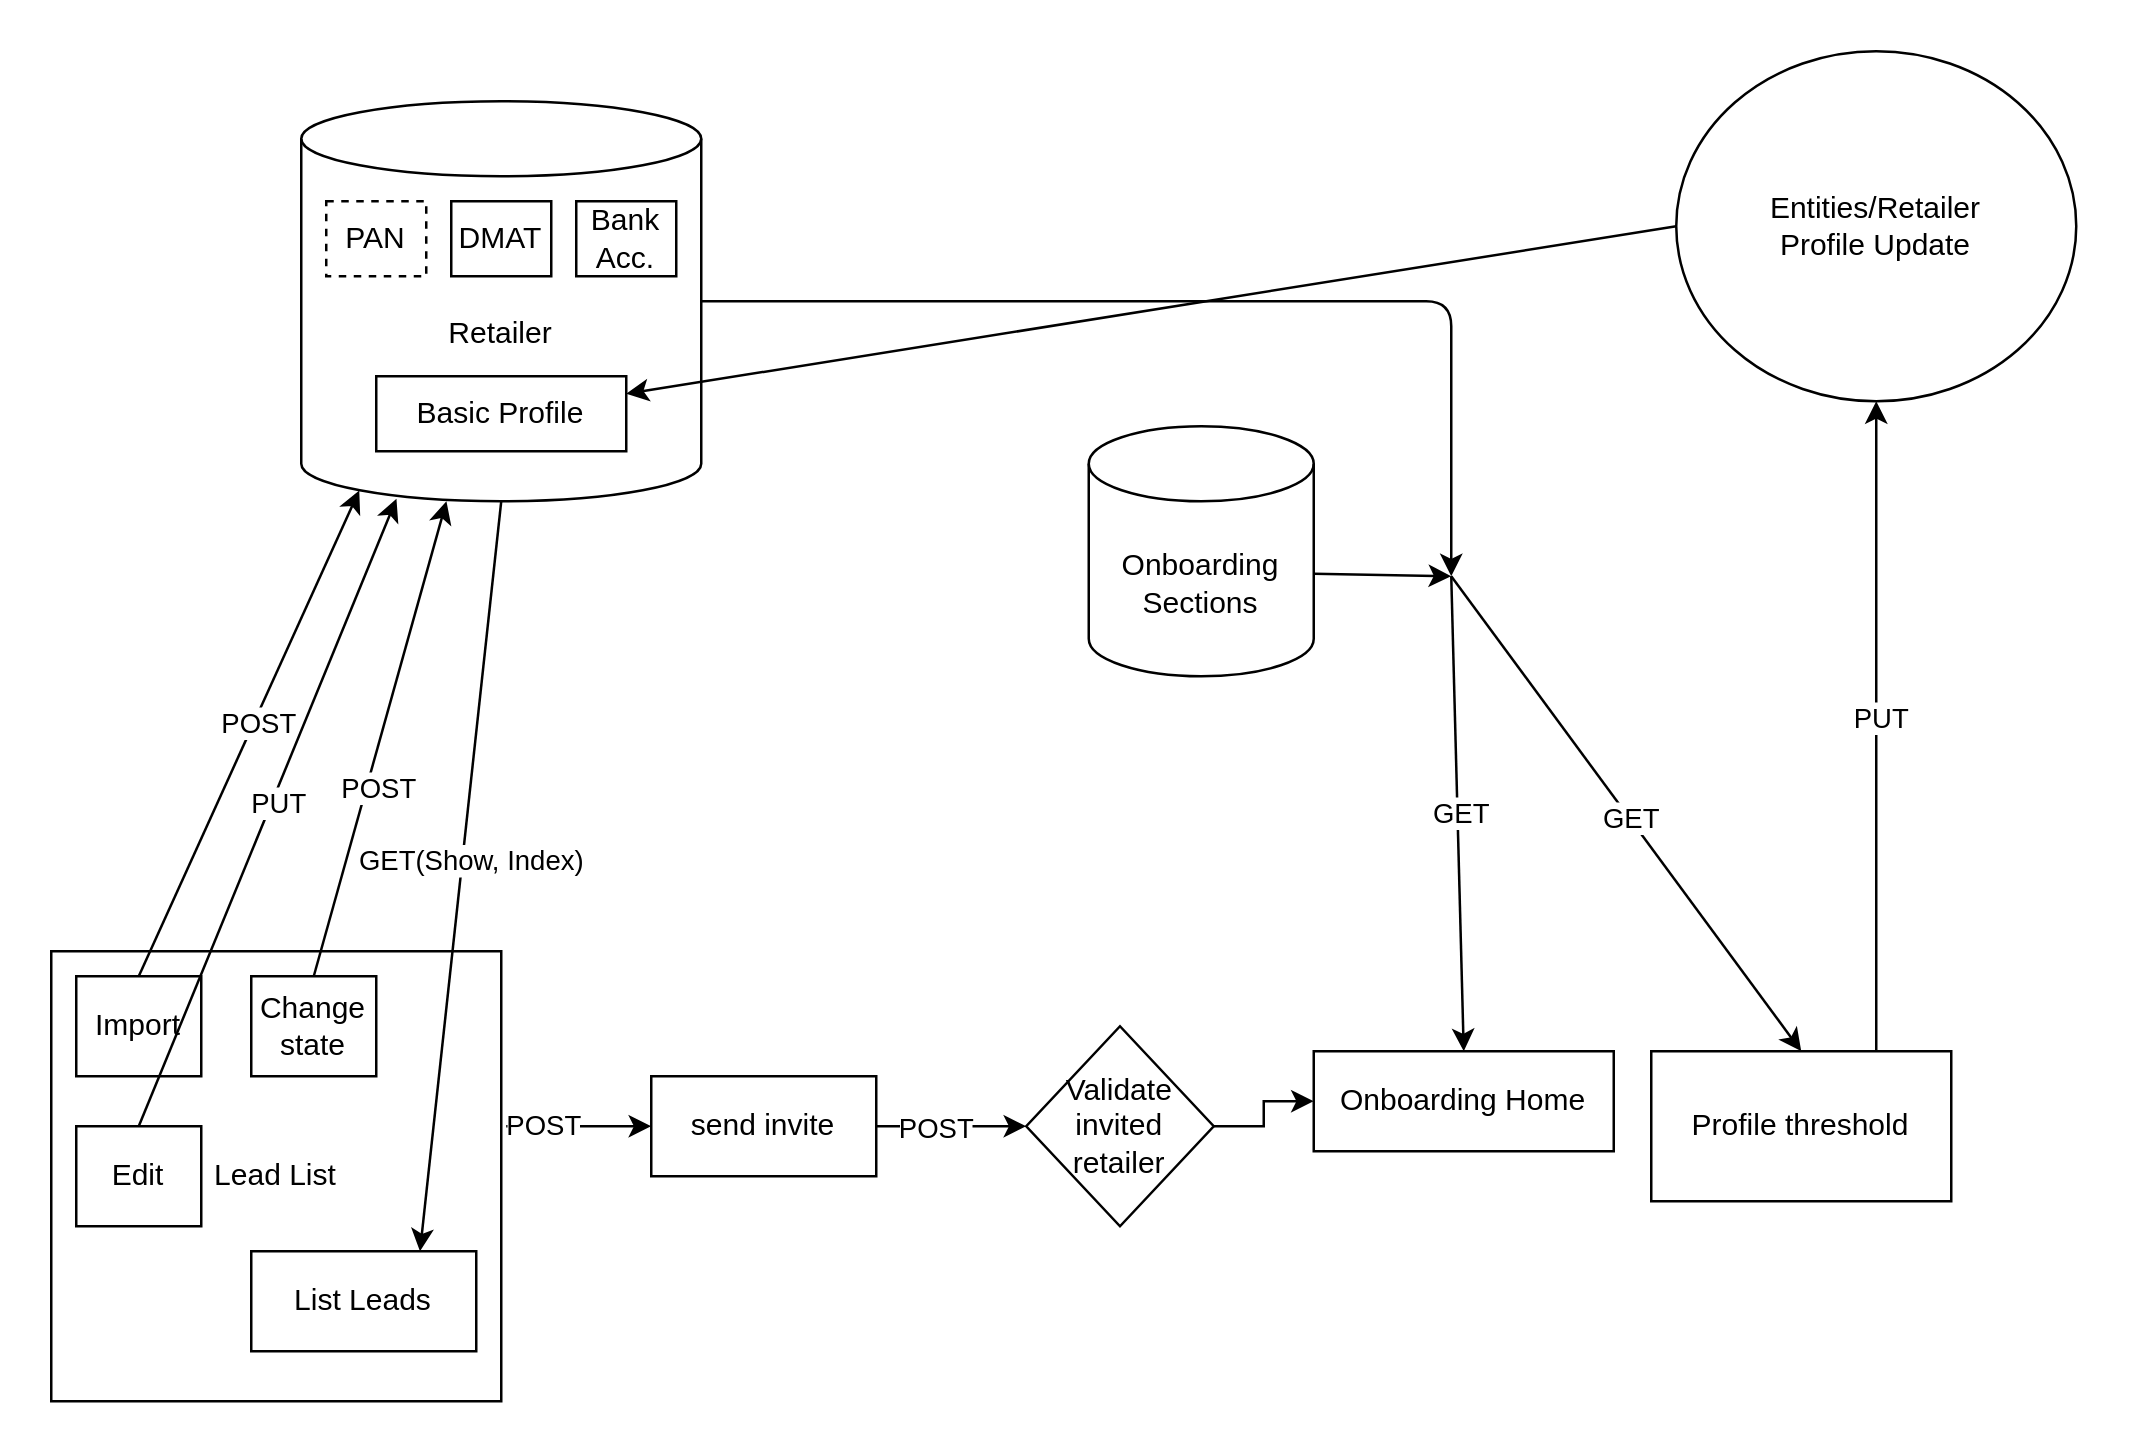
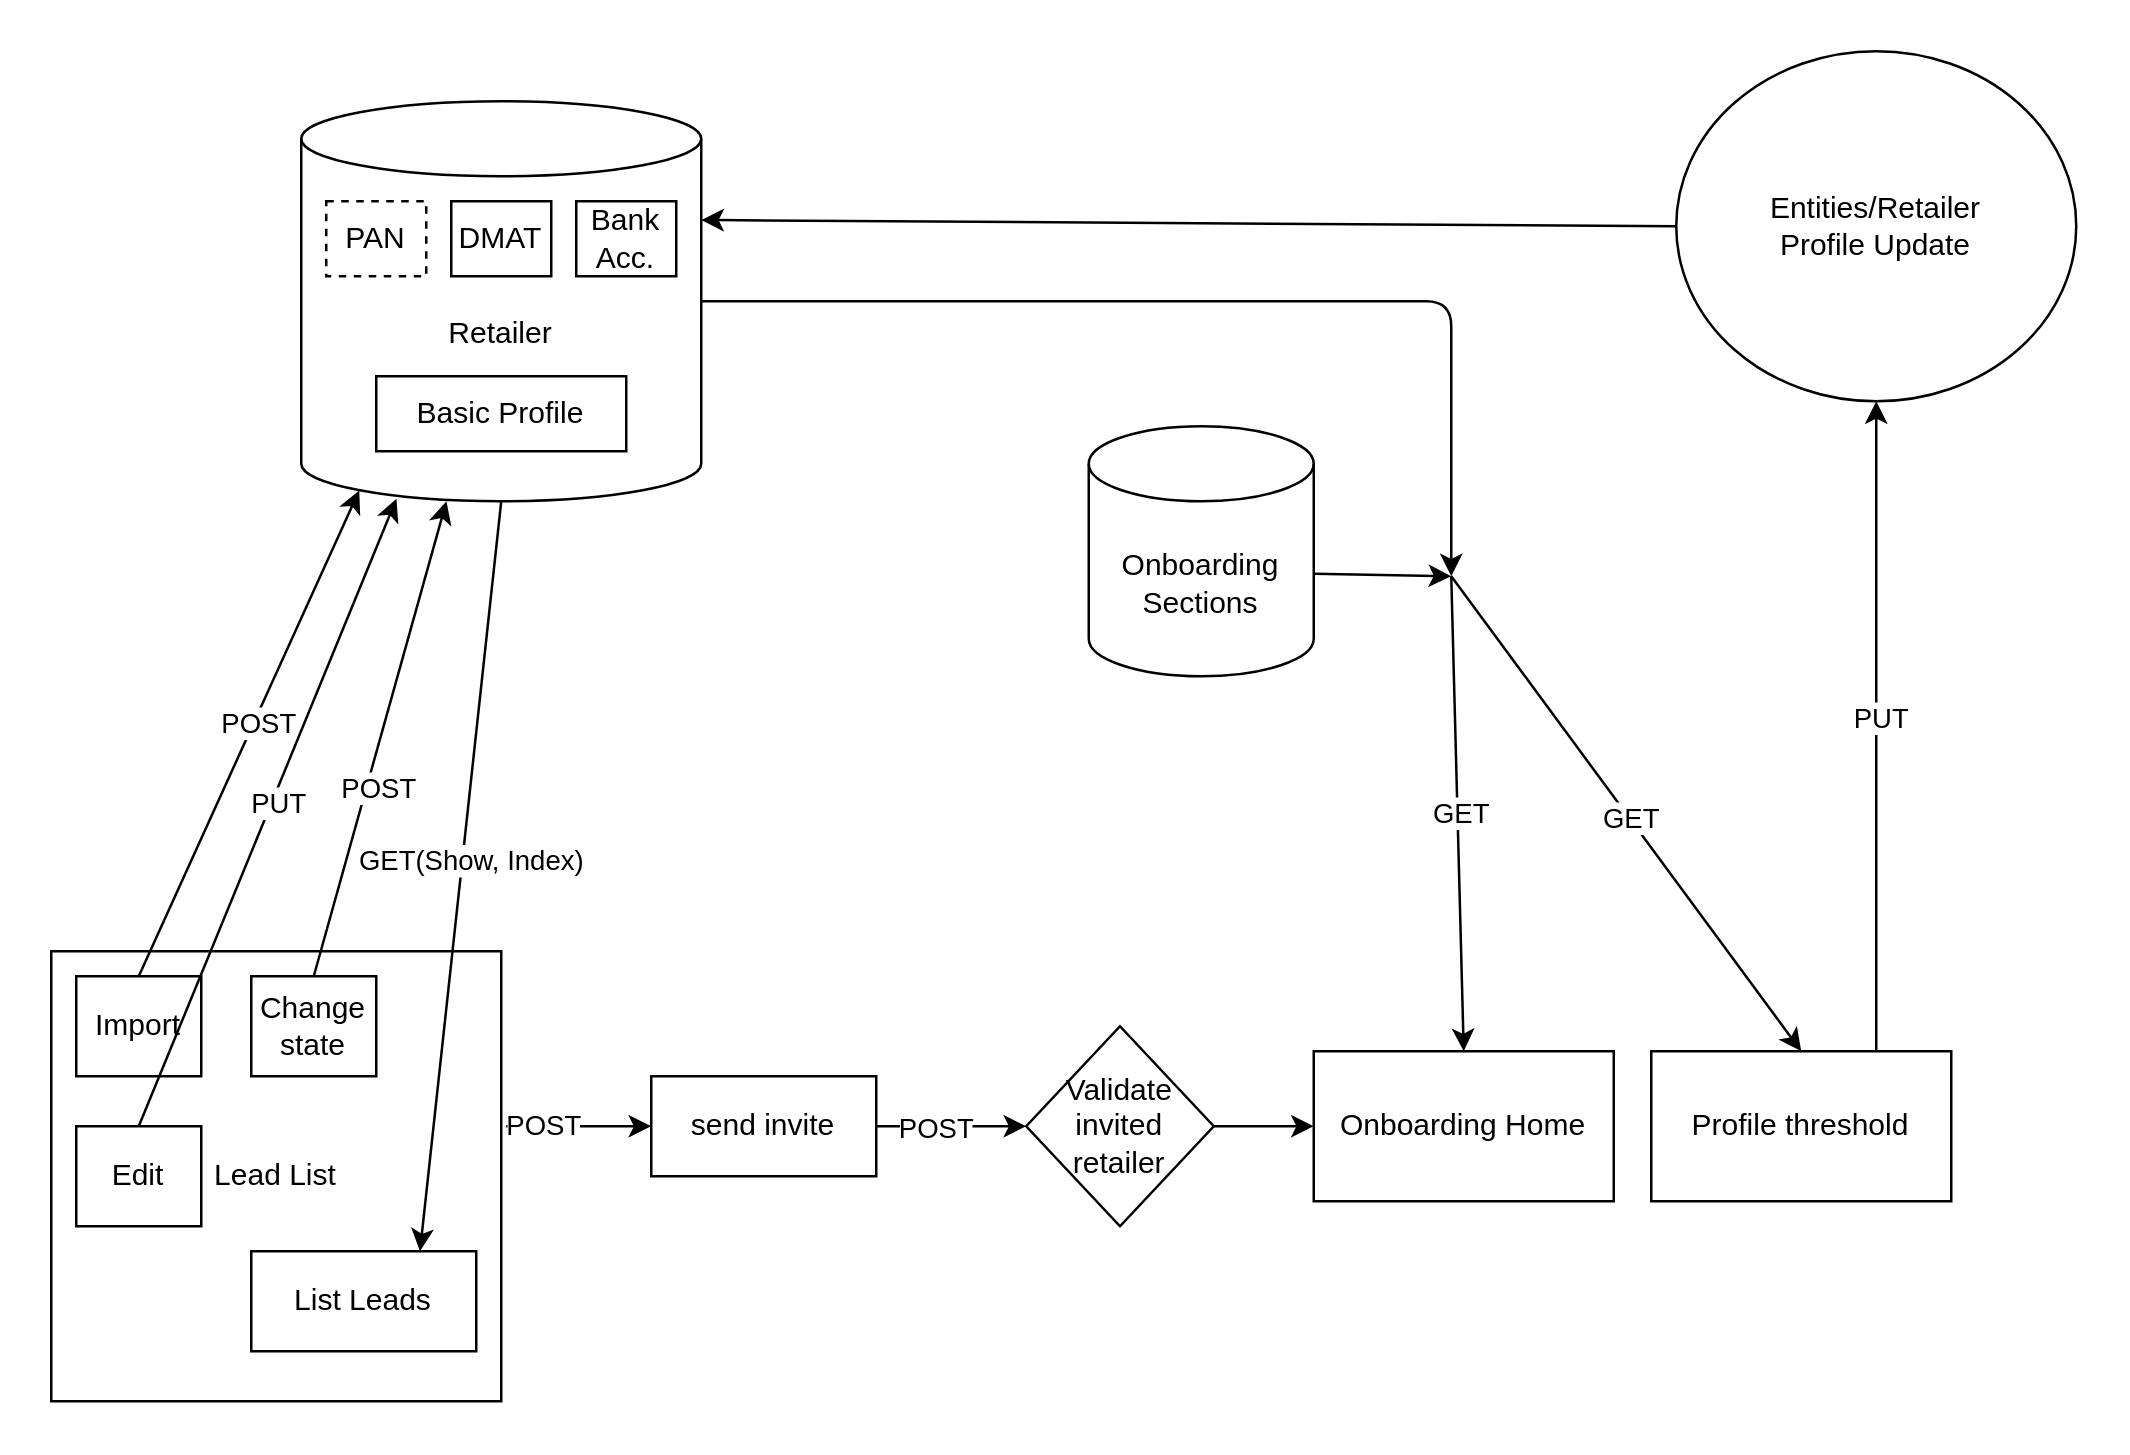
(911, 348) -> (1196, 223)
(1464, 1101) -> (1464, 1126)
